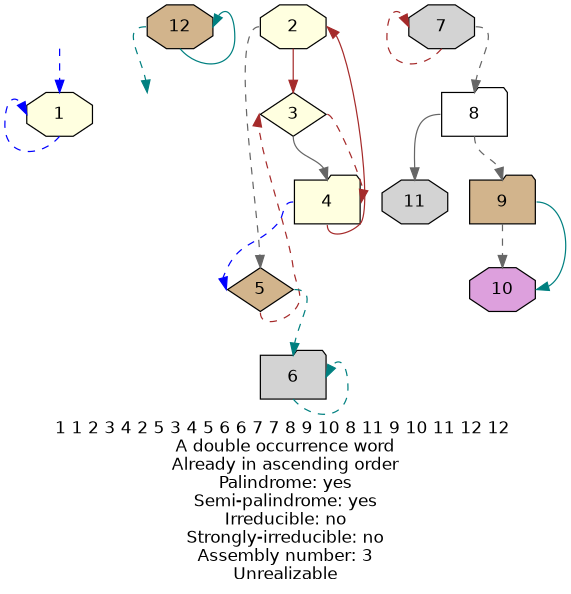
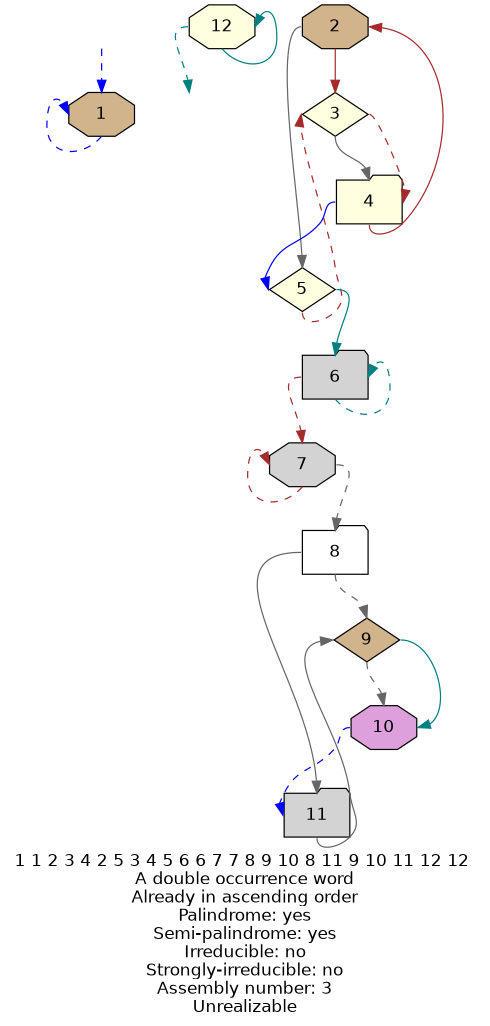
(180, 27) -> (222, 27)
(293, 27) -> (335, 27)
(60, 114) -> (102, 114)
(249, 139) -> (291, 139)
(415, 202) -> (317, 815)
(502, 202) -> (367, 640)
(251, 243) -> (293, 243)
(260, 290) -> (302, 290)
(304, 313) -> (346, 313)
none -> (291, 400)
none -> (340, 754)
none -> (322, 760)
